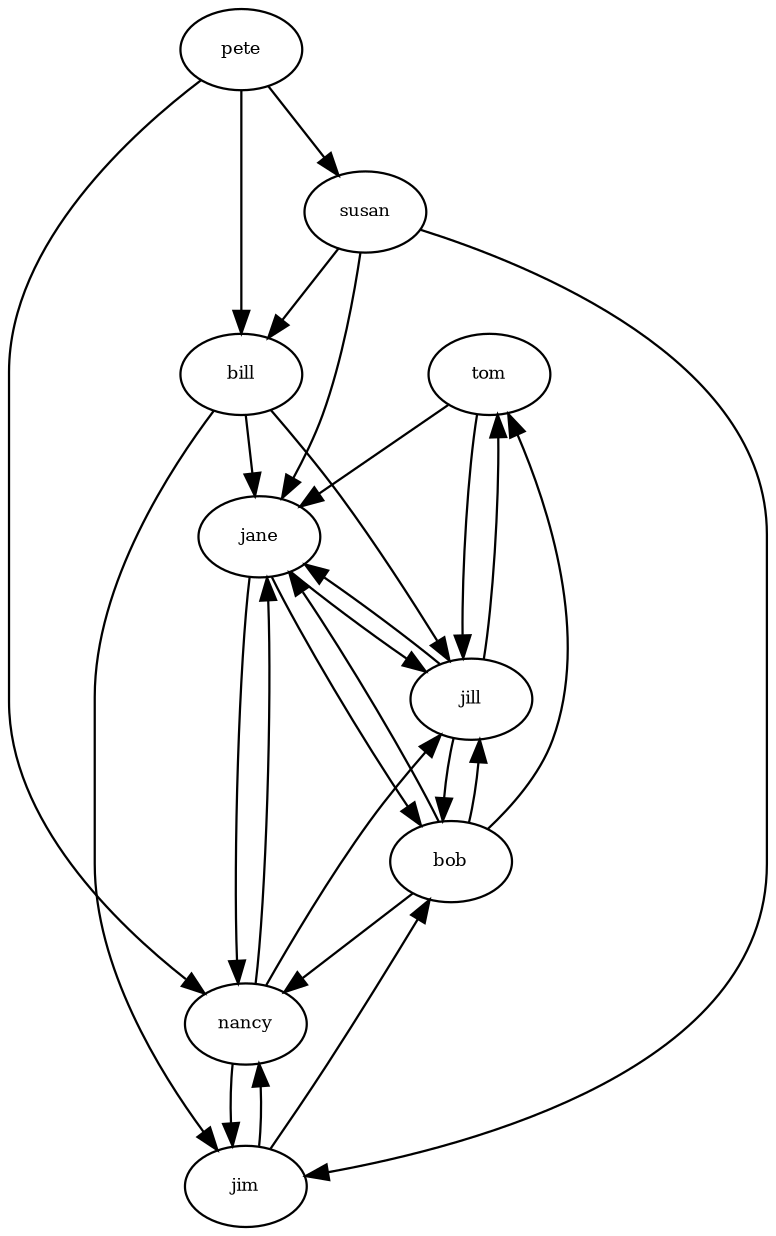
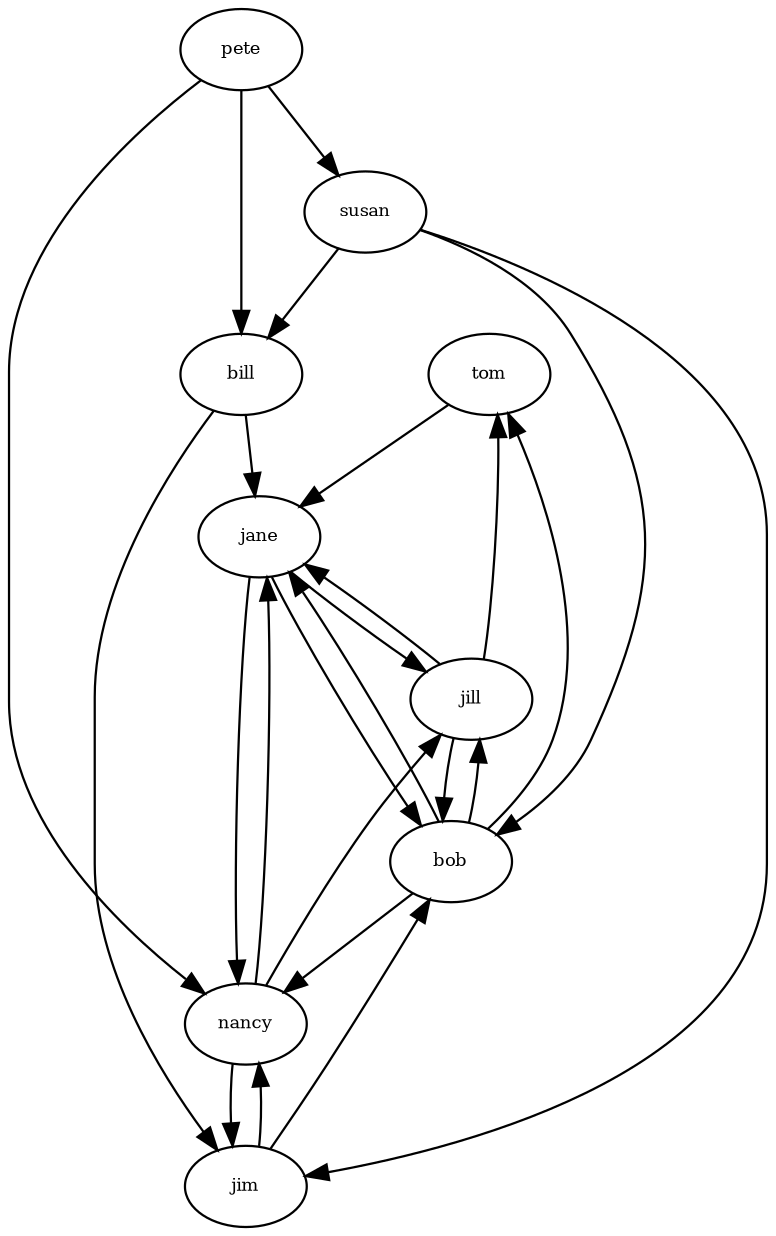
(337, 369) -> (640, 497)
(359, 522) -> none
(466, 525) -> none
